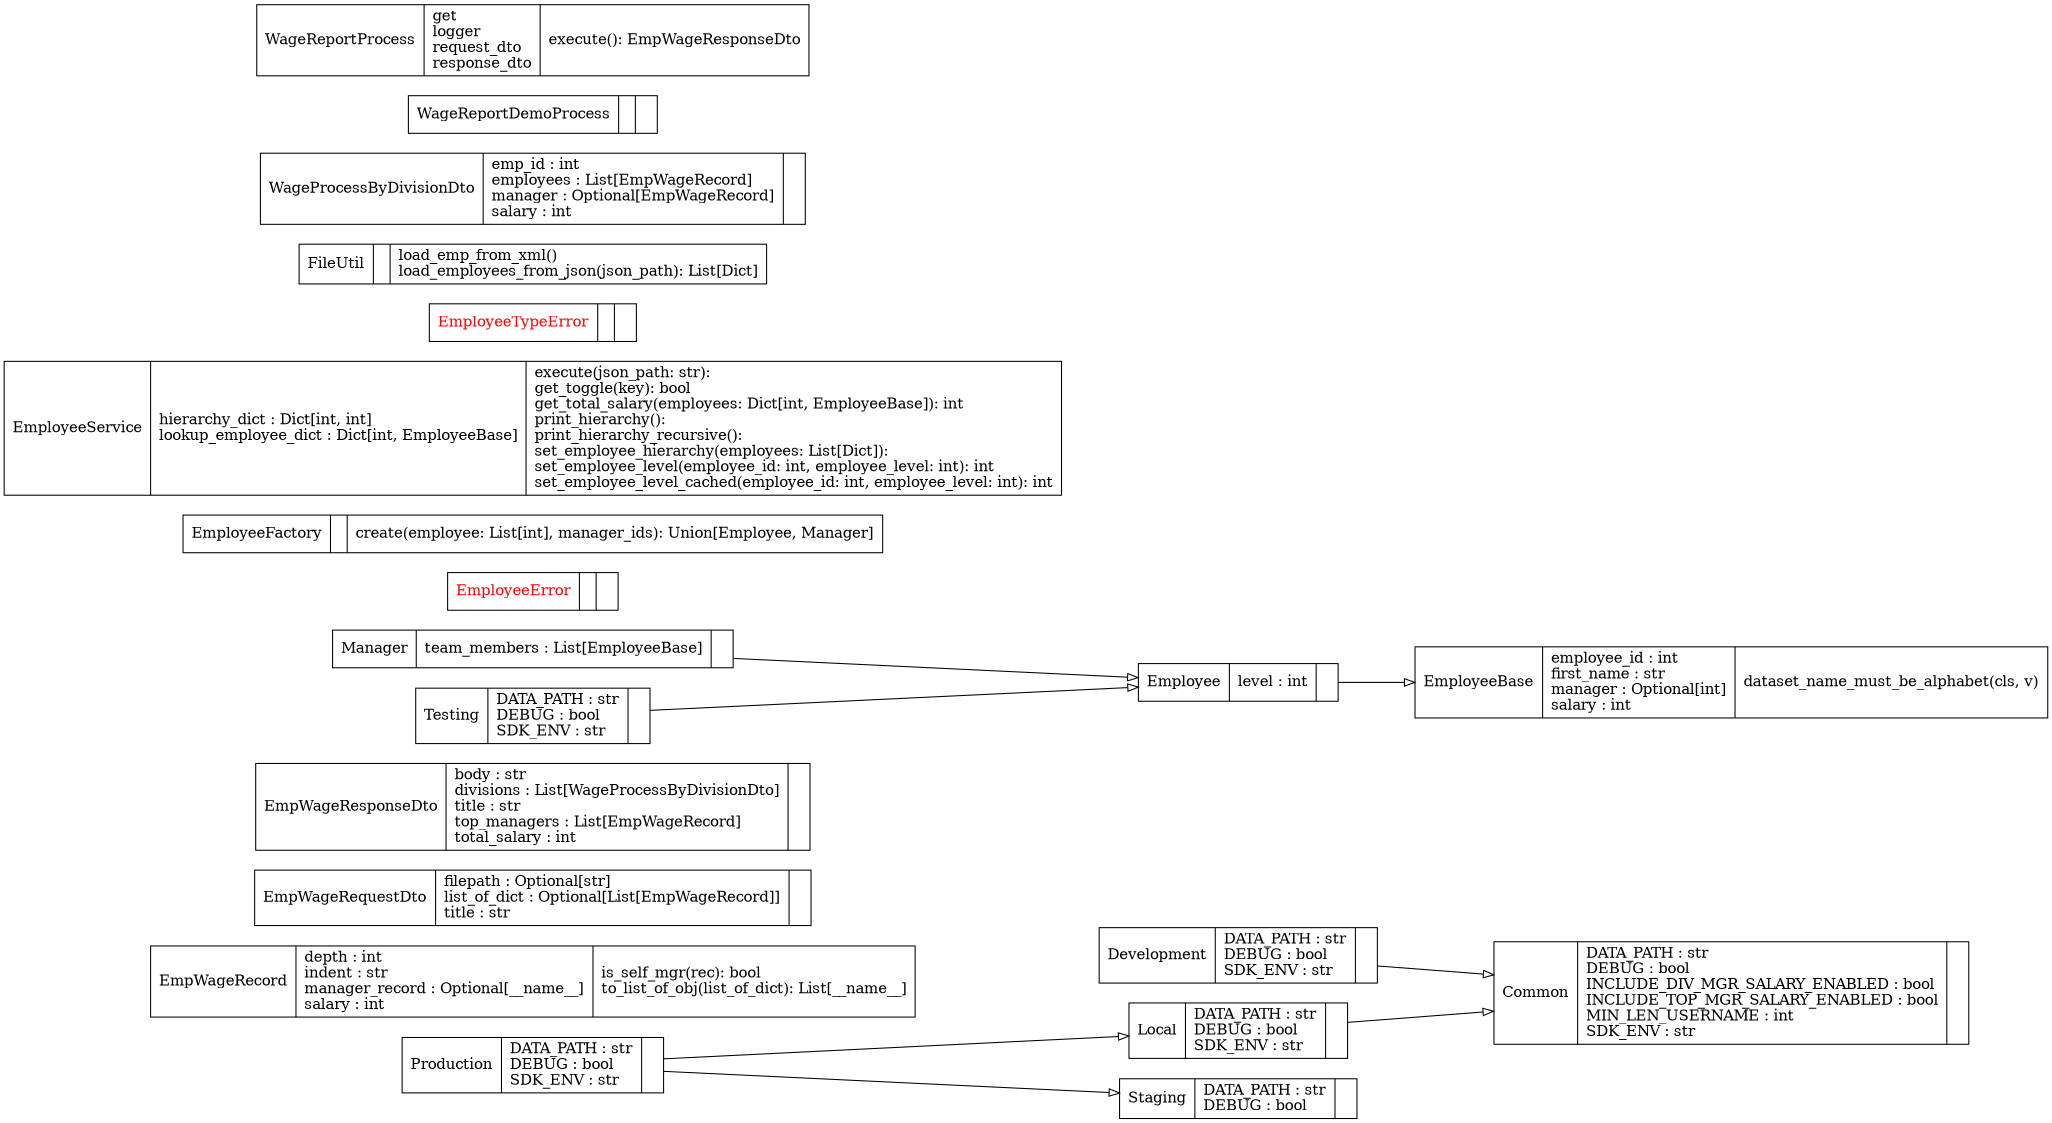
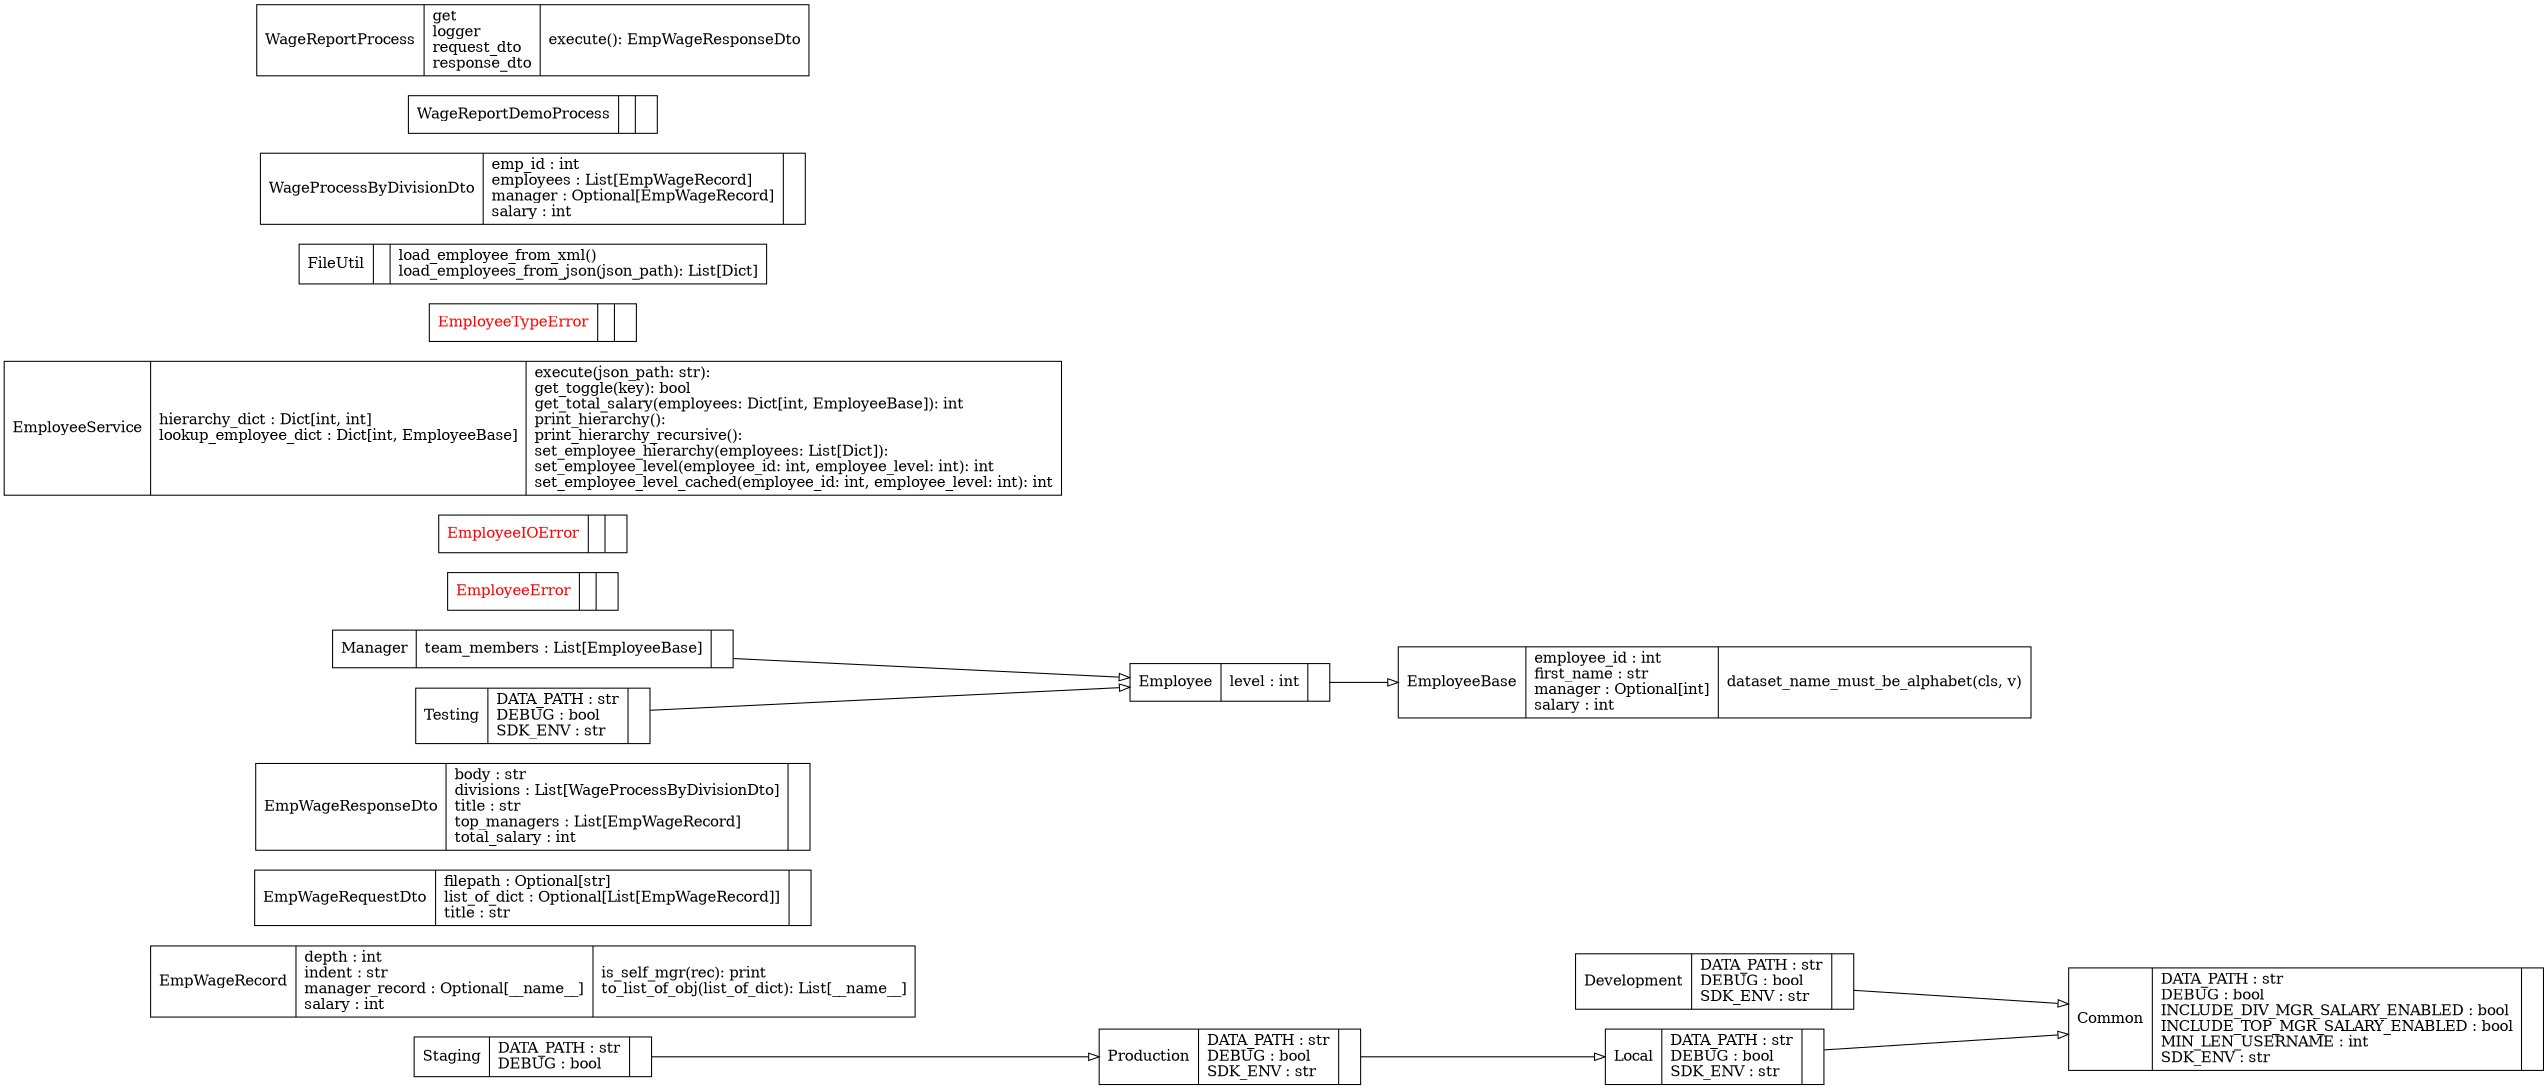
(478, 256) -> (498, 256)
(533, 534) -> none
none -> (533, 534)
(681, 973) -> (684, 973)
(886, 1082) -> (870, 1057)
